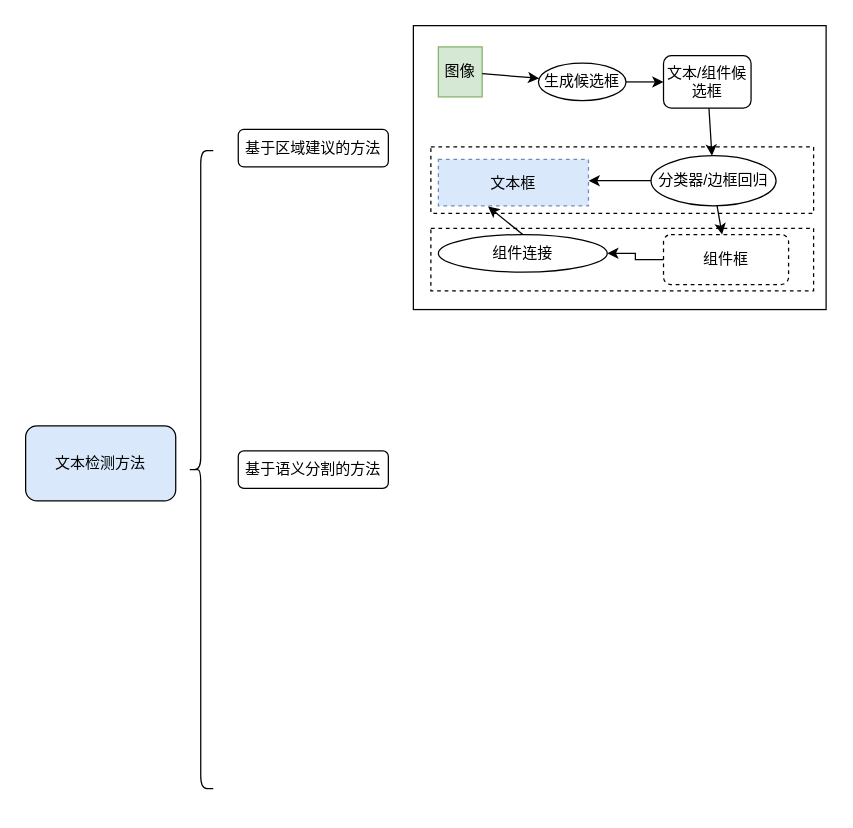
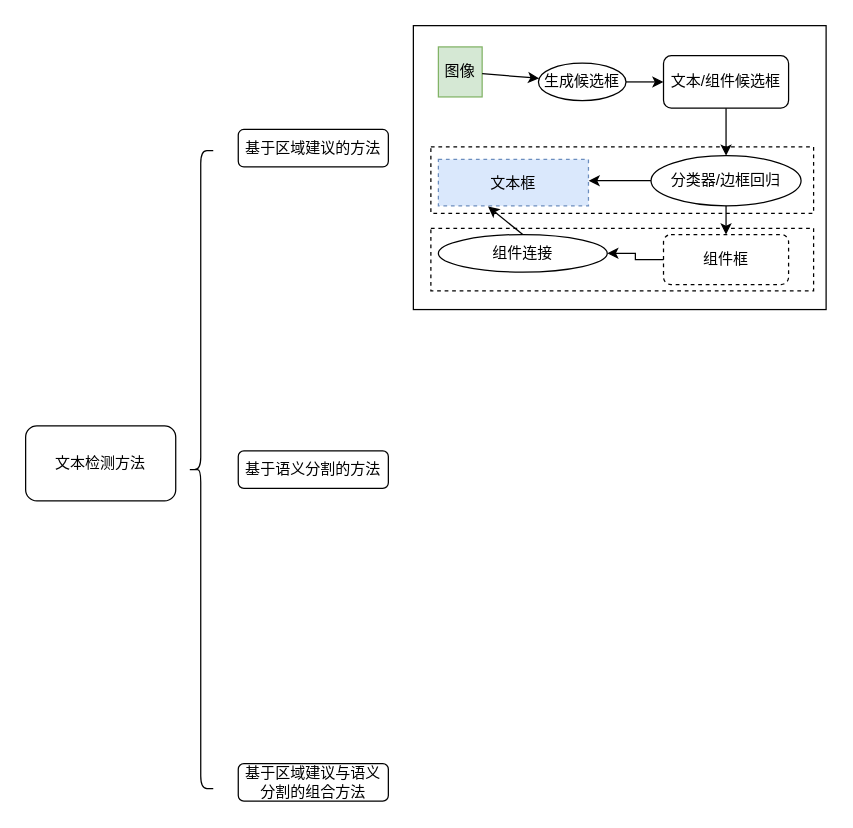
(707, 82) -> (726, 82)
(713, 181) -> (726, 181)
(101, 463) -> (101, 463)
none -> (313, 782)
